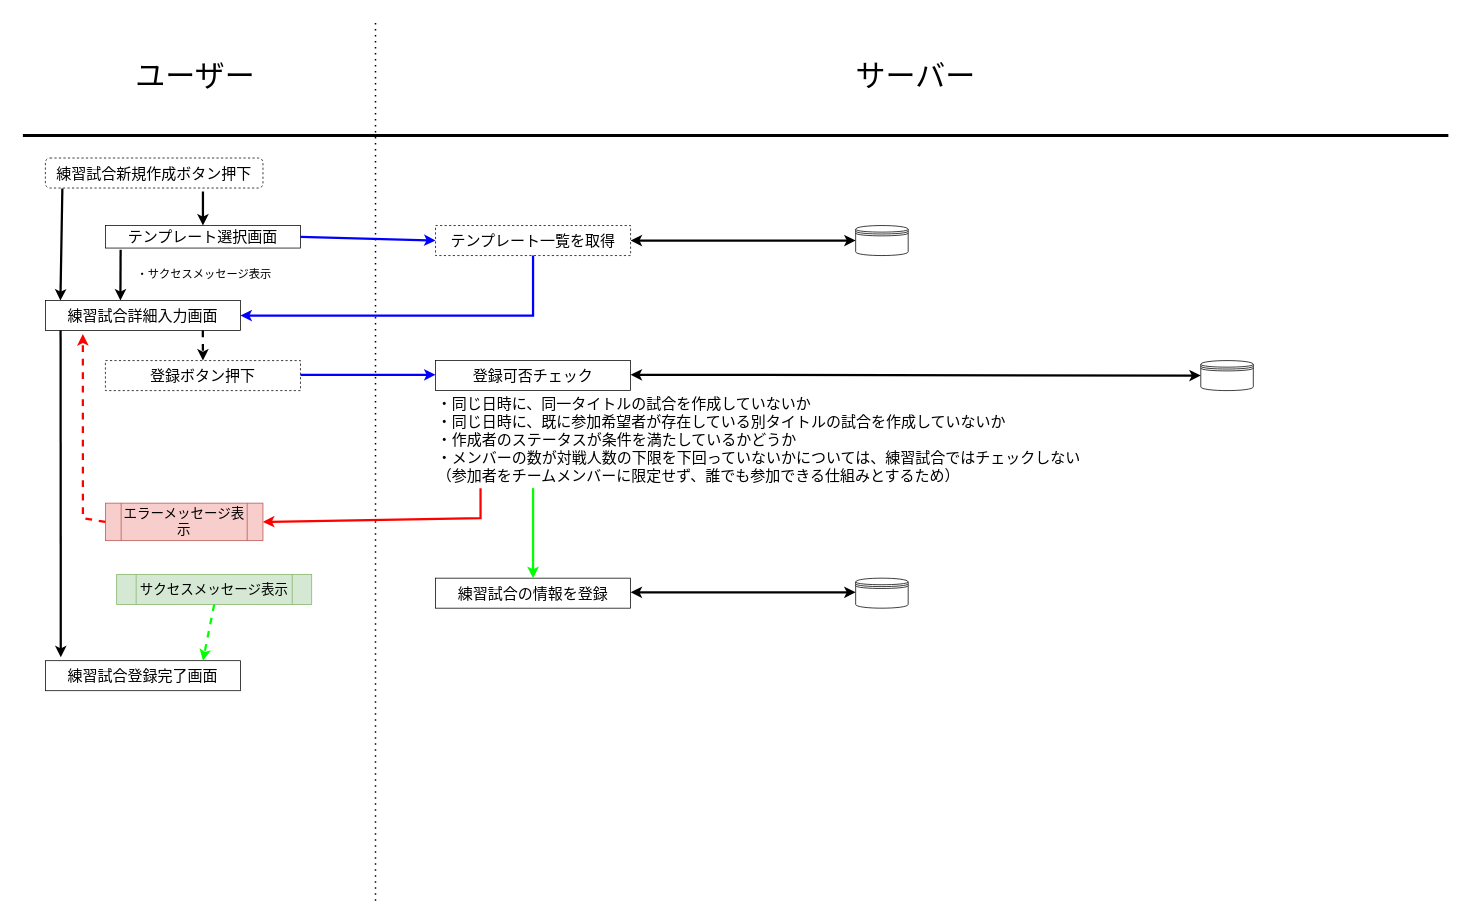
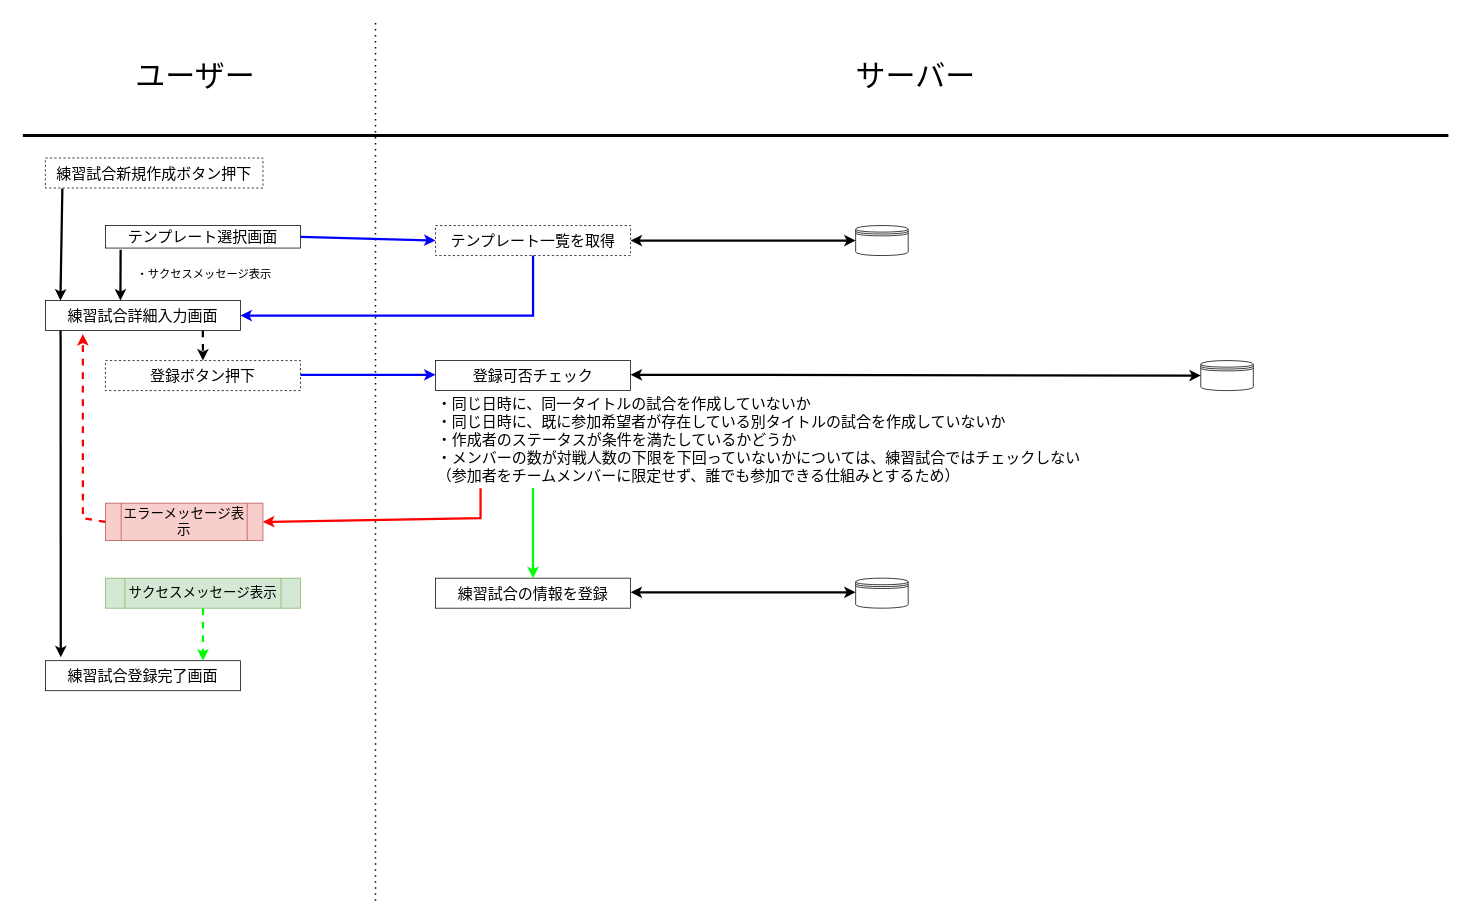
(154, 173) -> (154, 173)
(203, 205) -> none
(214, 589) -> (203, 593)
